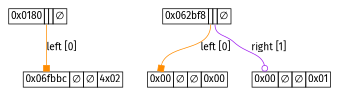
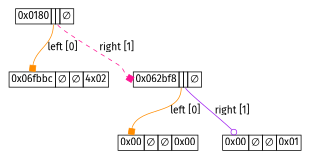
none -> (93, 49)
